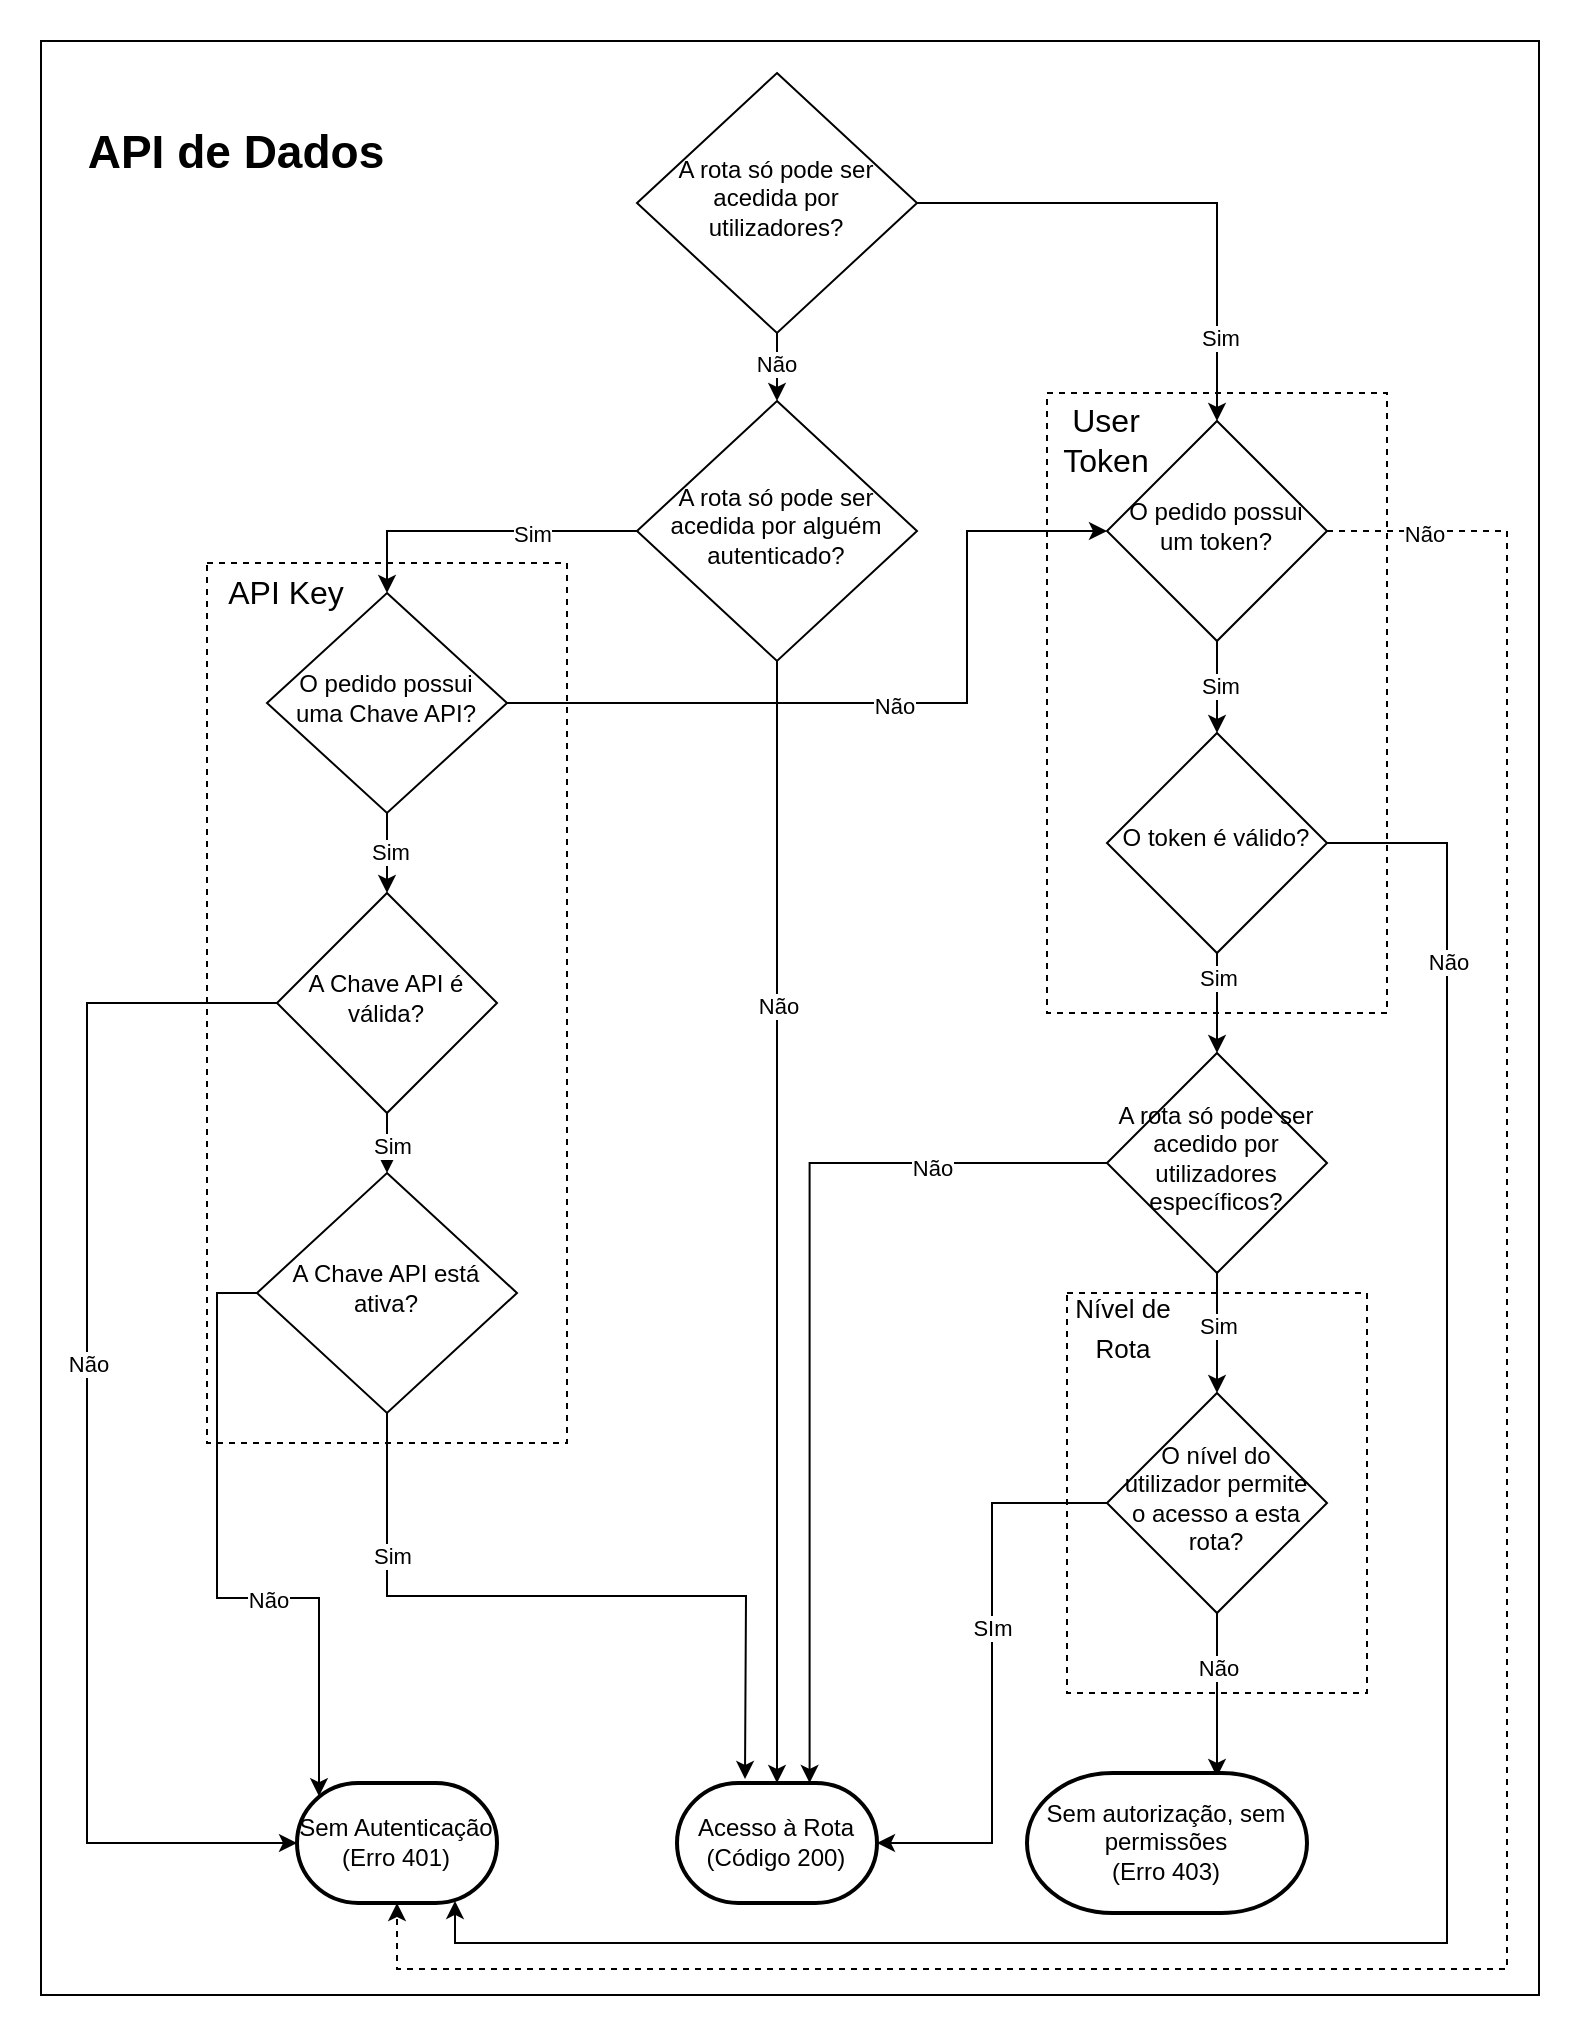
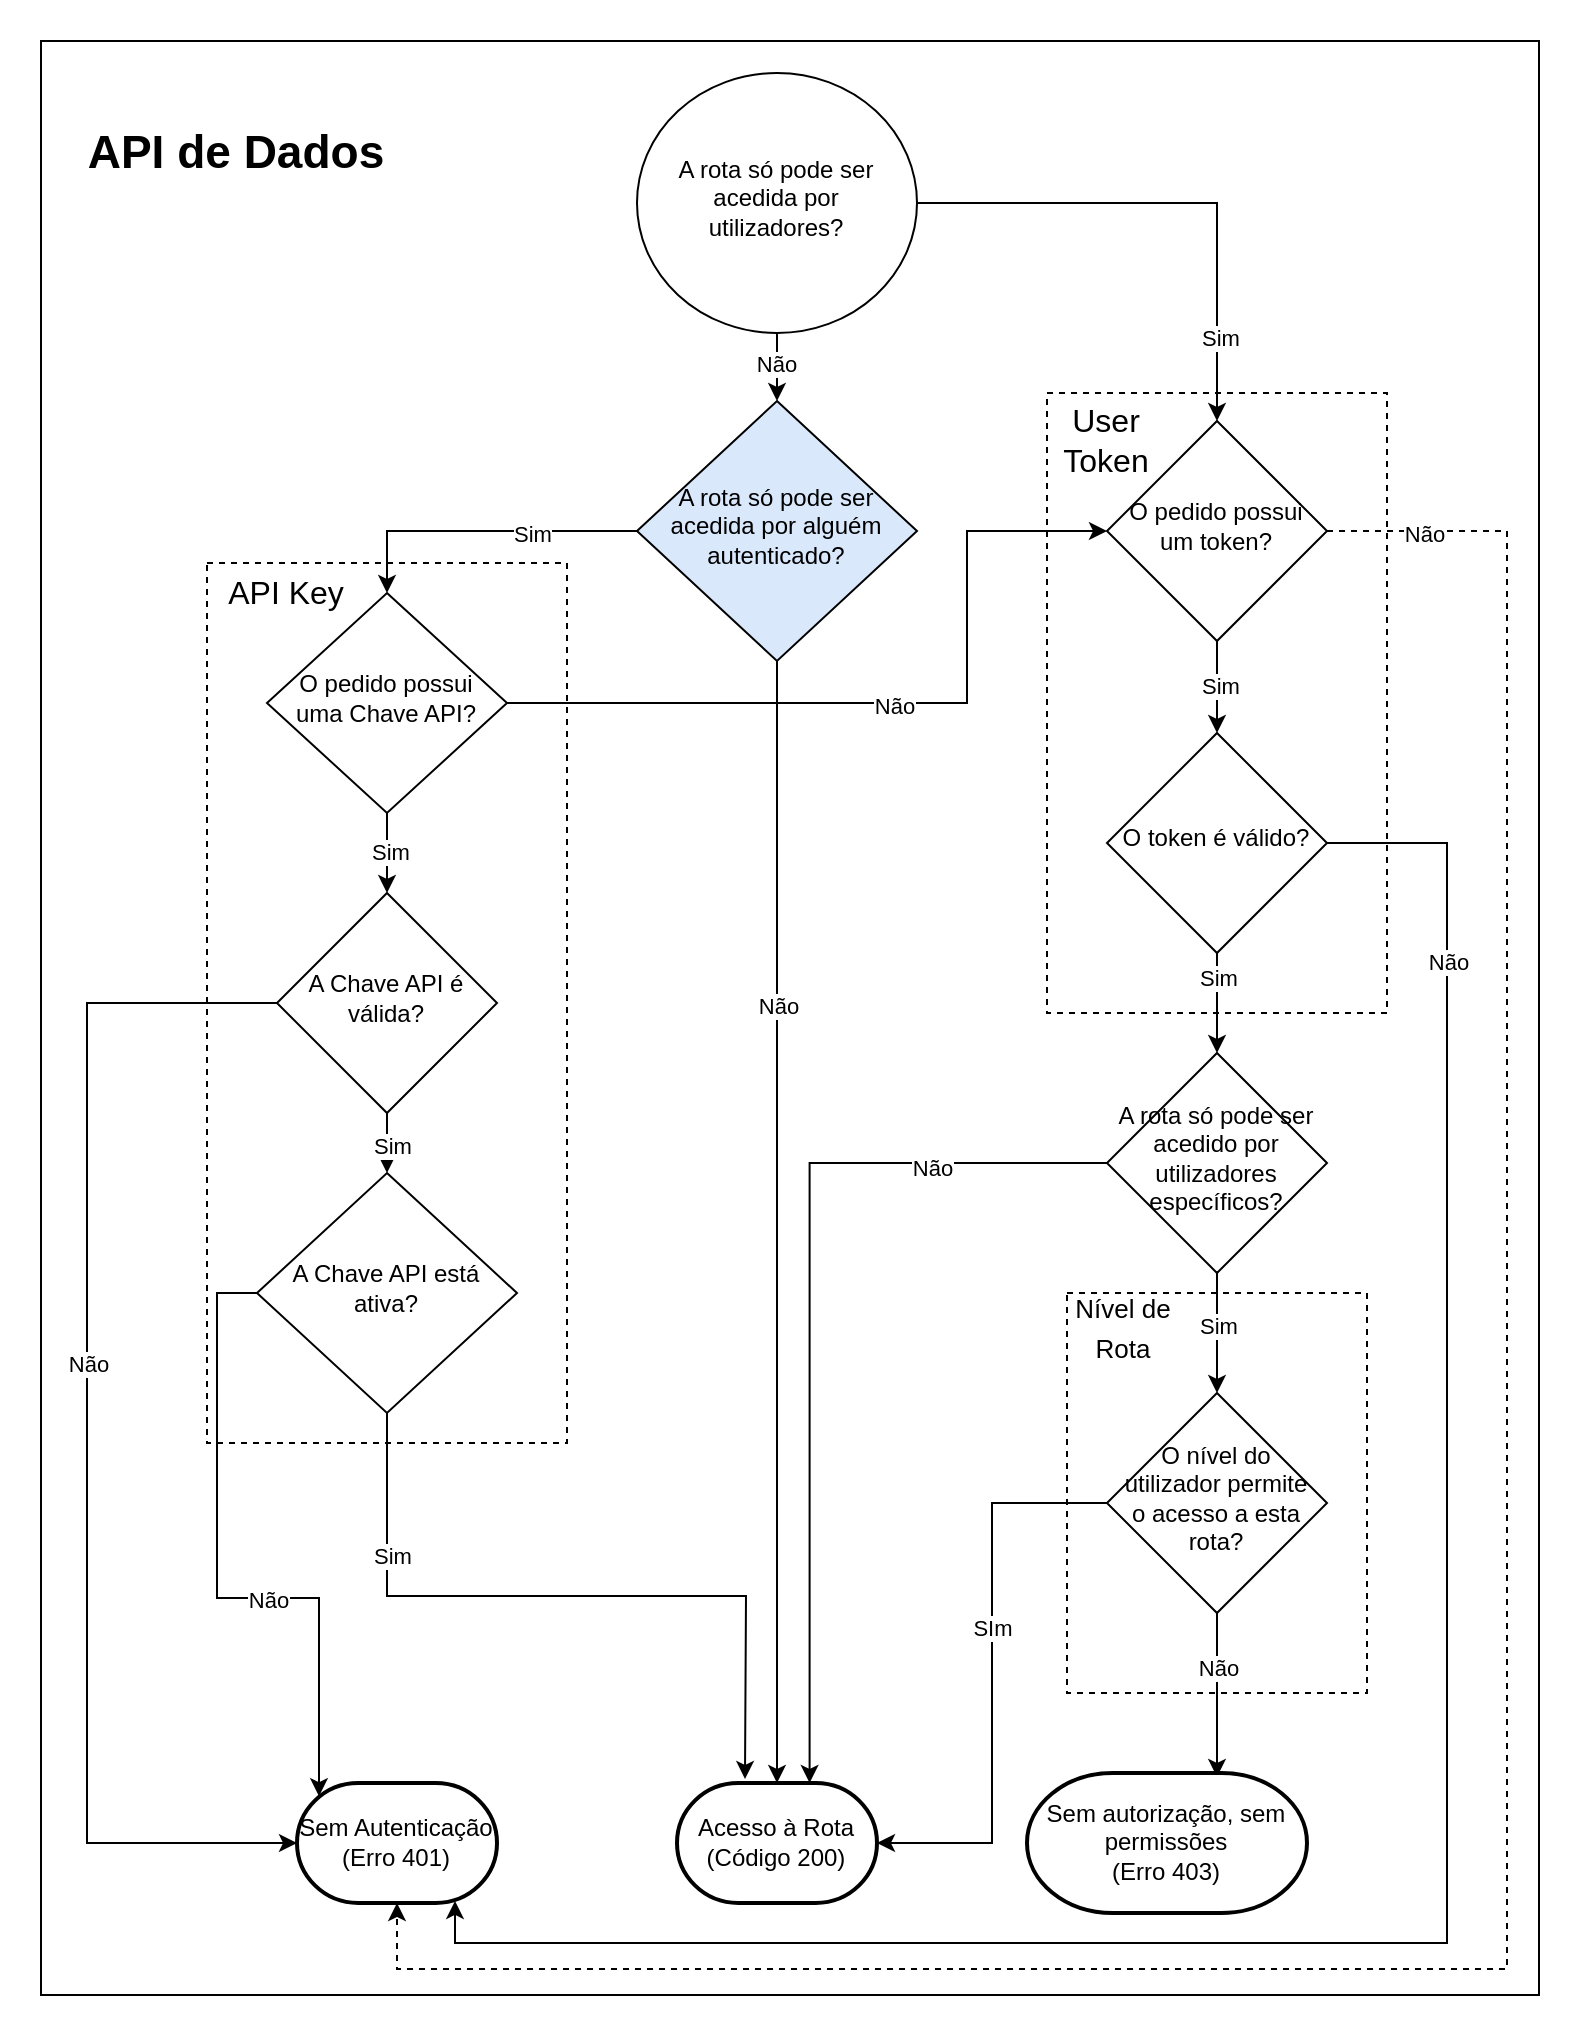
(777, 203) -> (777, 203)
(777, 531) -> (777, 531)
